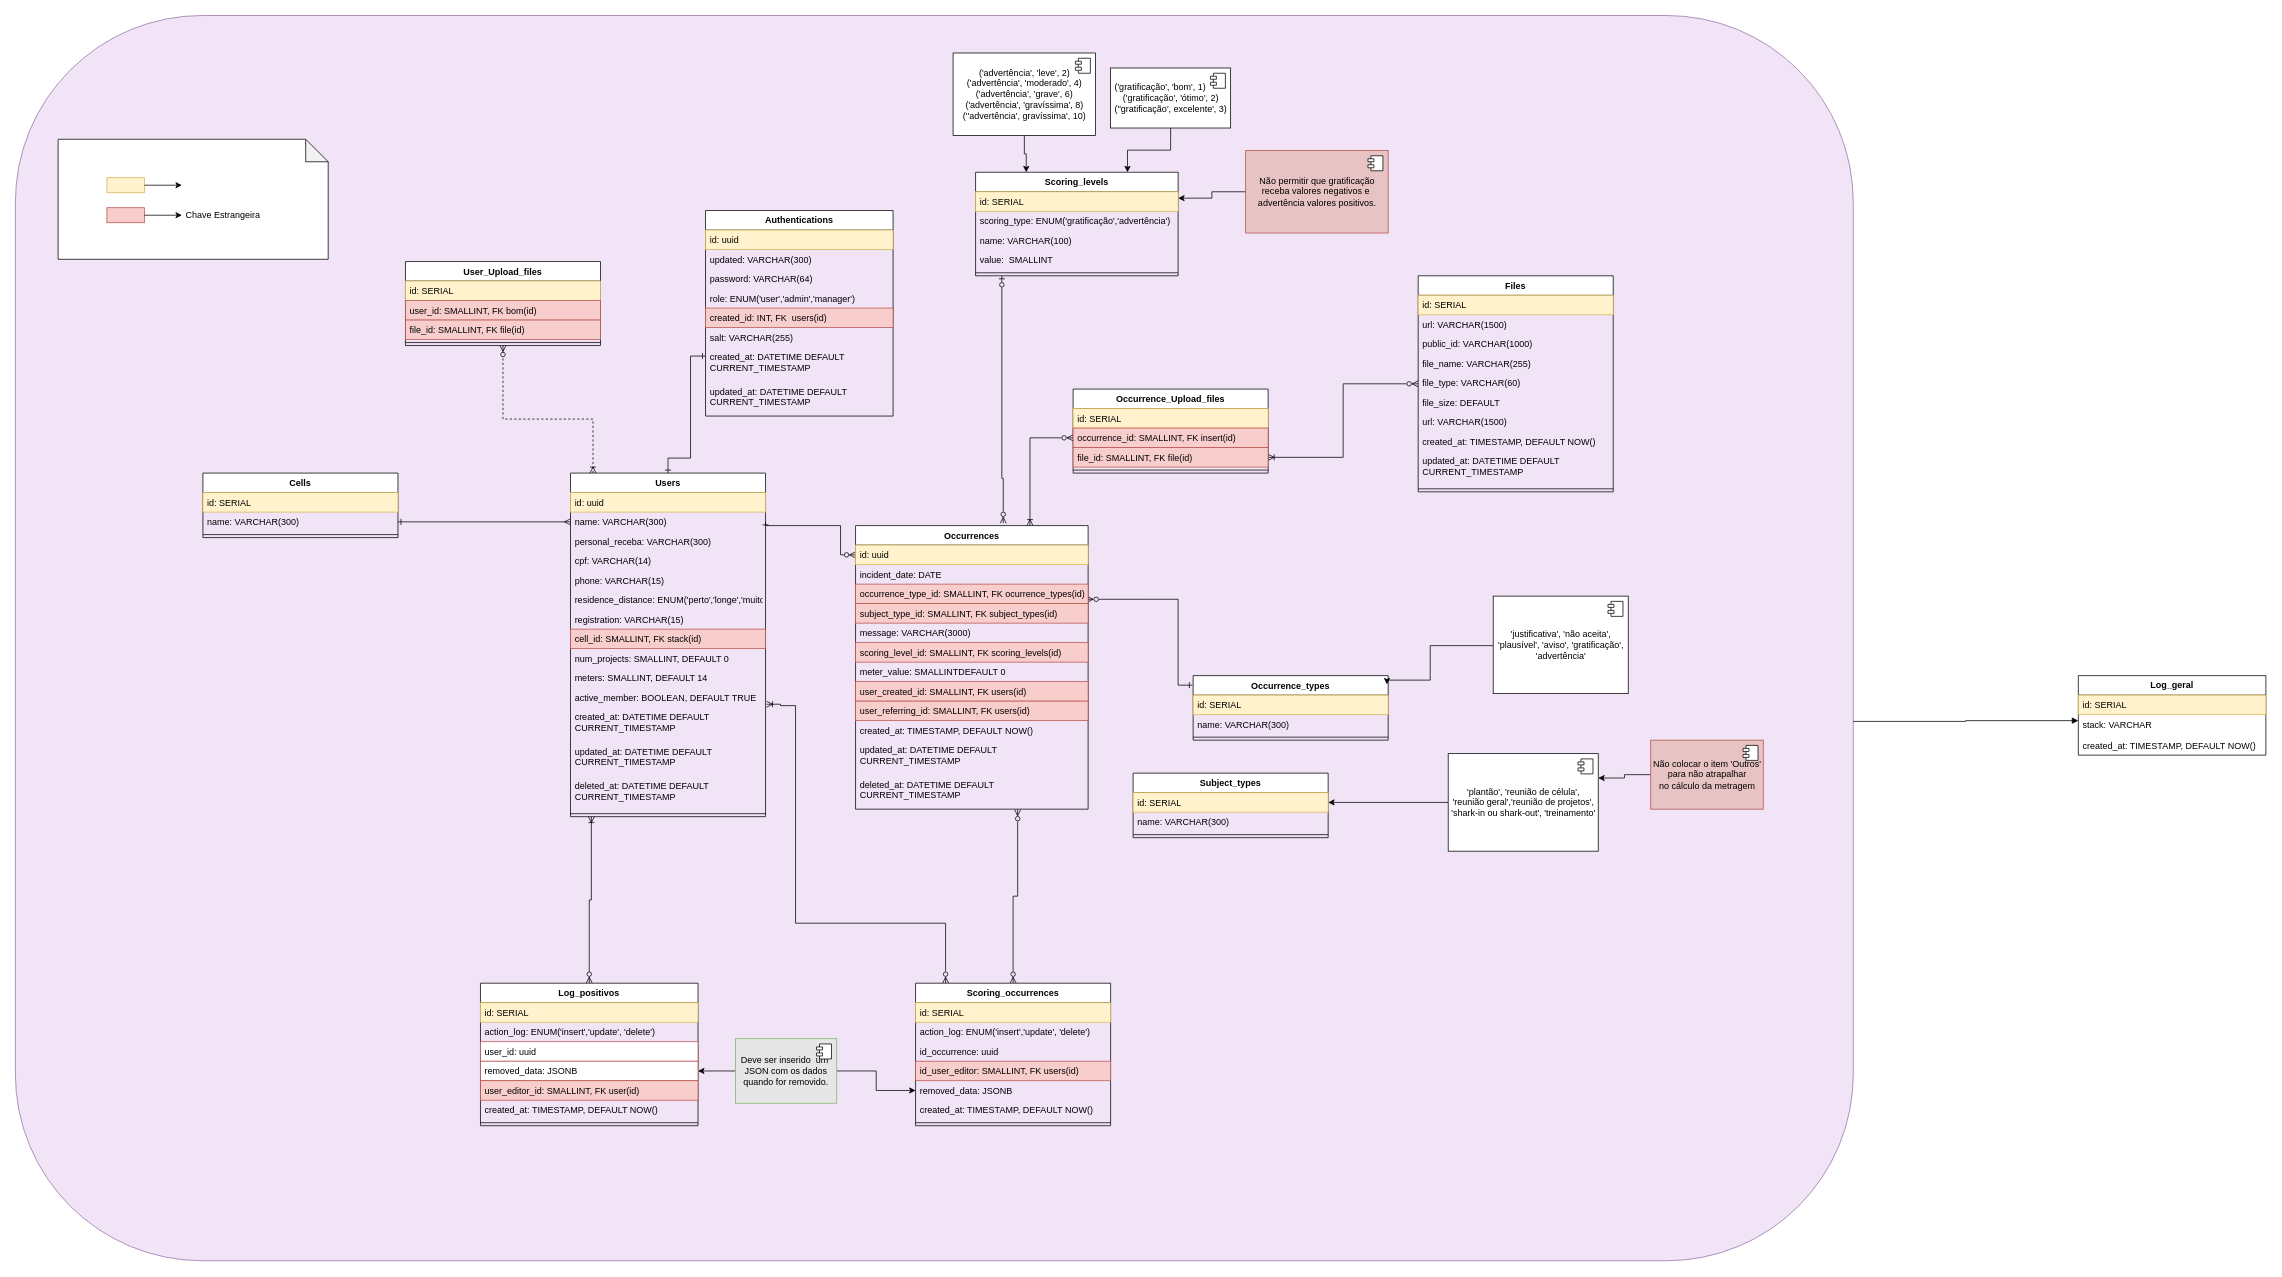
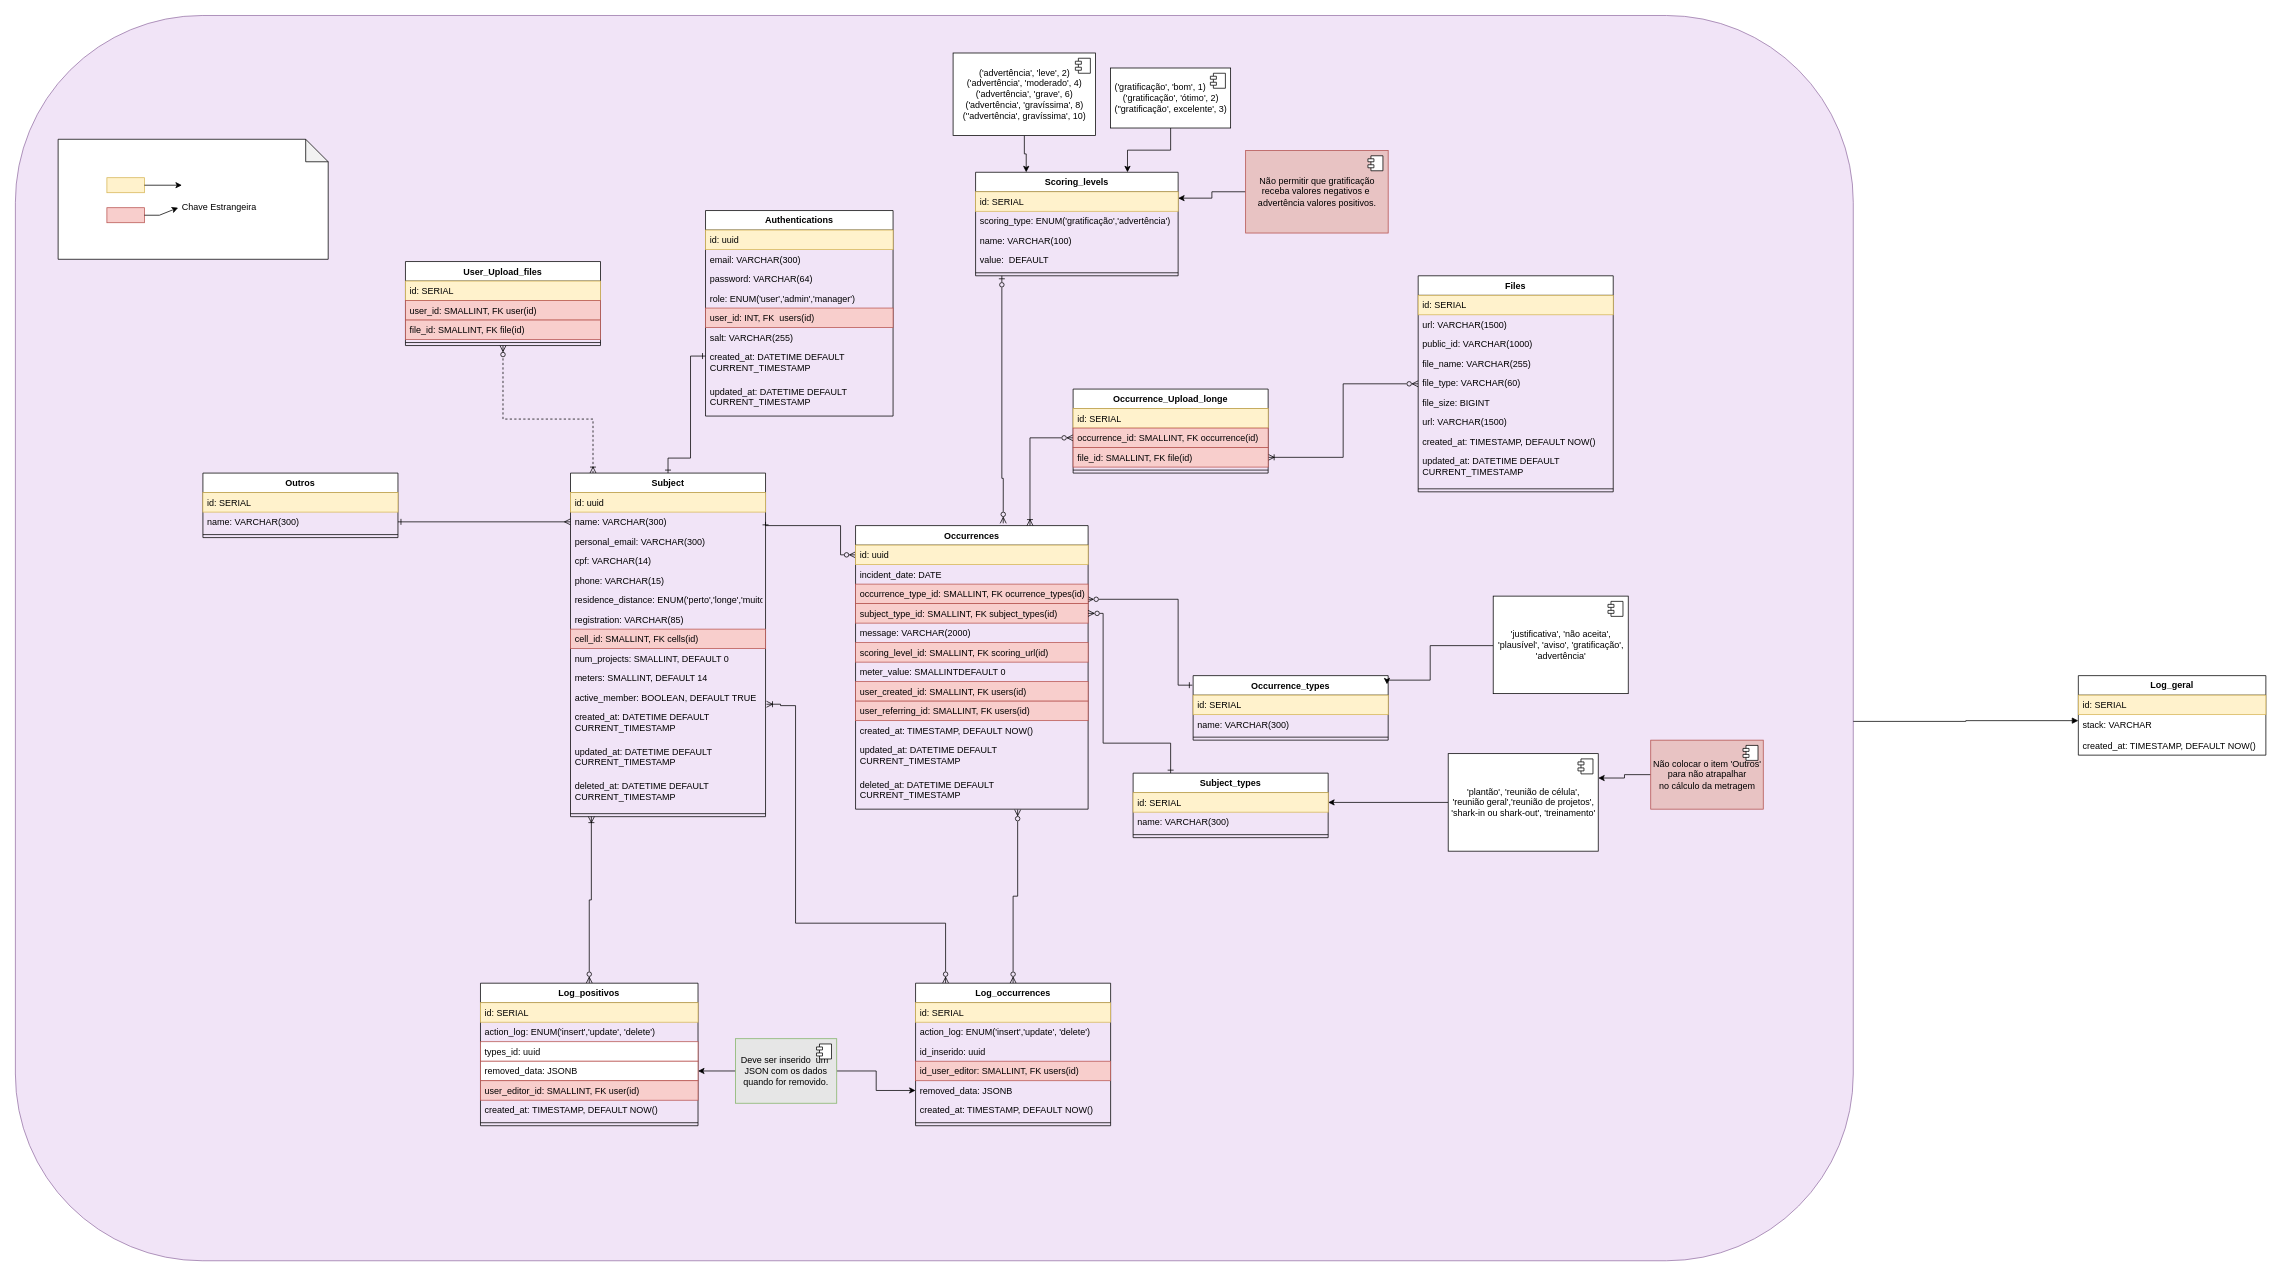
(223, 215) -> (219, 208)
(760, 260) -> (753, 260)
(1016, 260) -> (1014, 260)
(474, 311) -> (477, 311)
(777, 319) -> (770, 319)
(1170, 399) -> (1170, 399)
(1462, 403) -> (1459, 403)
(1163, 438) -> (1175, 438)
(300, 483) -> (300, 483)
(668, 483) -> (668, 483)
(644, 542) -> (639, 542)
(633, 620) -> (633, 620)
(913, 633) -> (913, 633)
(642, 639) -> (640, 639)
(968, 653) -> (961, 653)
none -> (1103, 726)
(1013, 993) -> (1013, 993)
(513, 1052) -> (515, 1052)
(963, 1052) -> (955, 1052)
